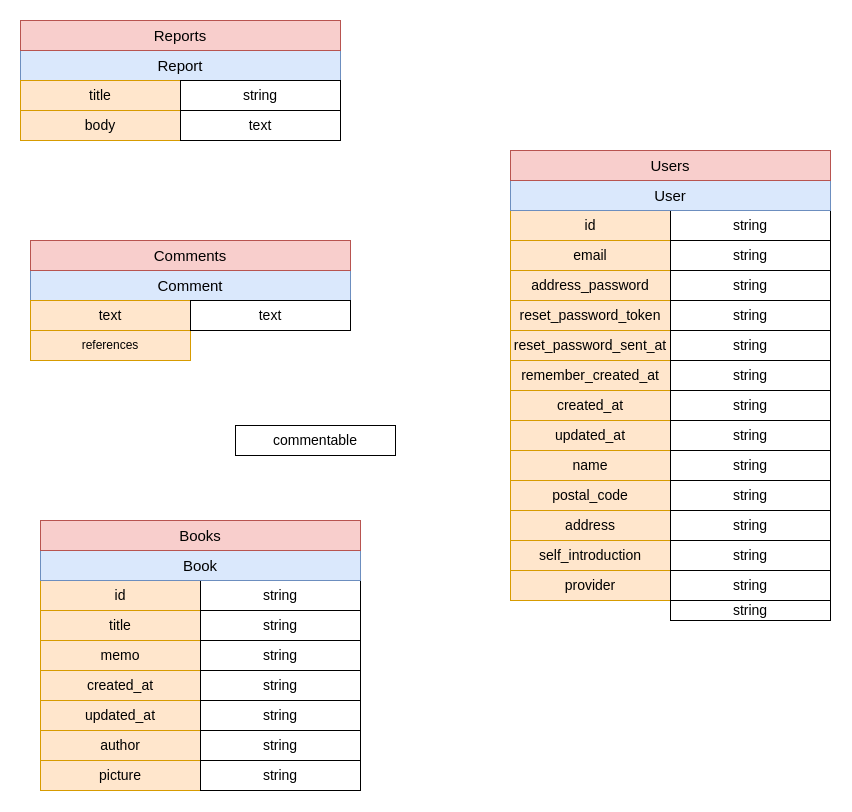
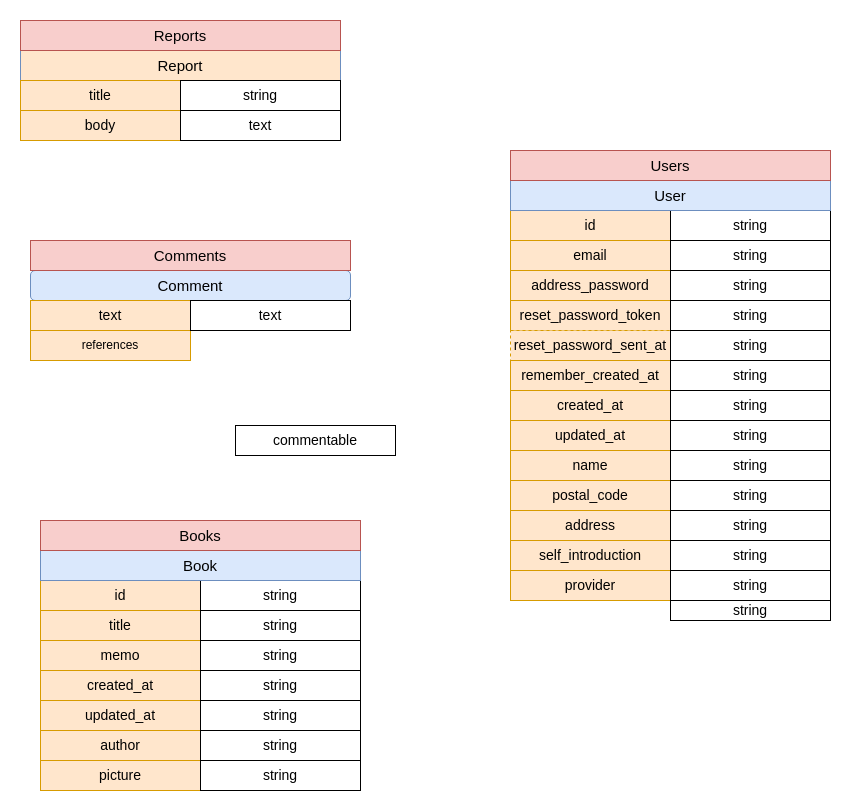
(181, 66) -> (181, 66)
(191, 286) -> (191, 286)
(591, 346) -> (591, 346)
